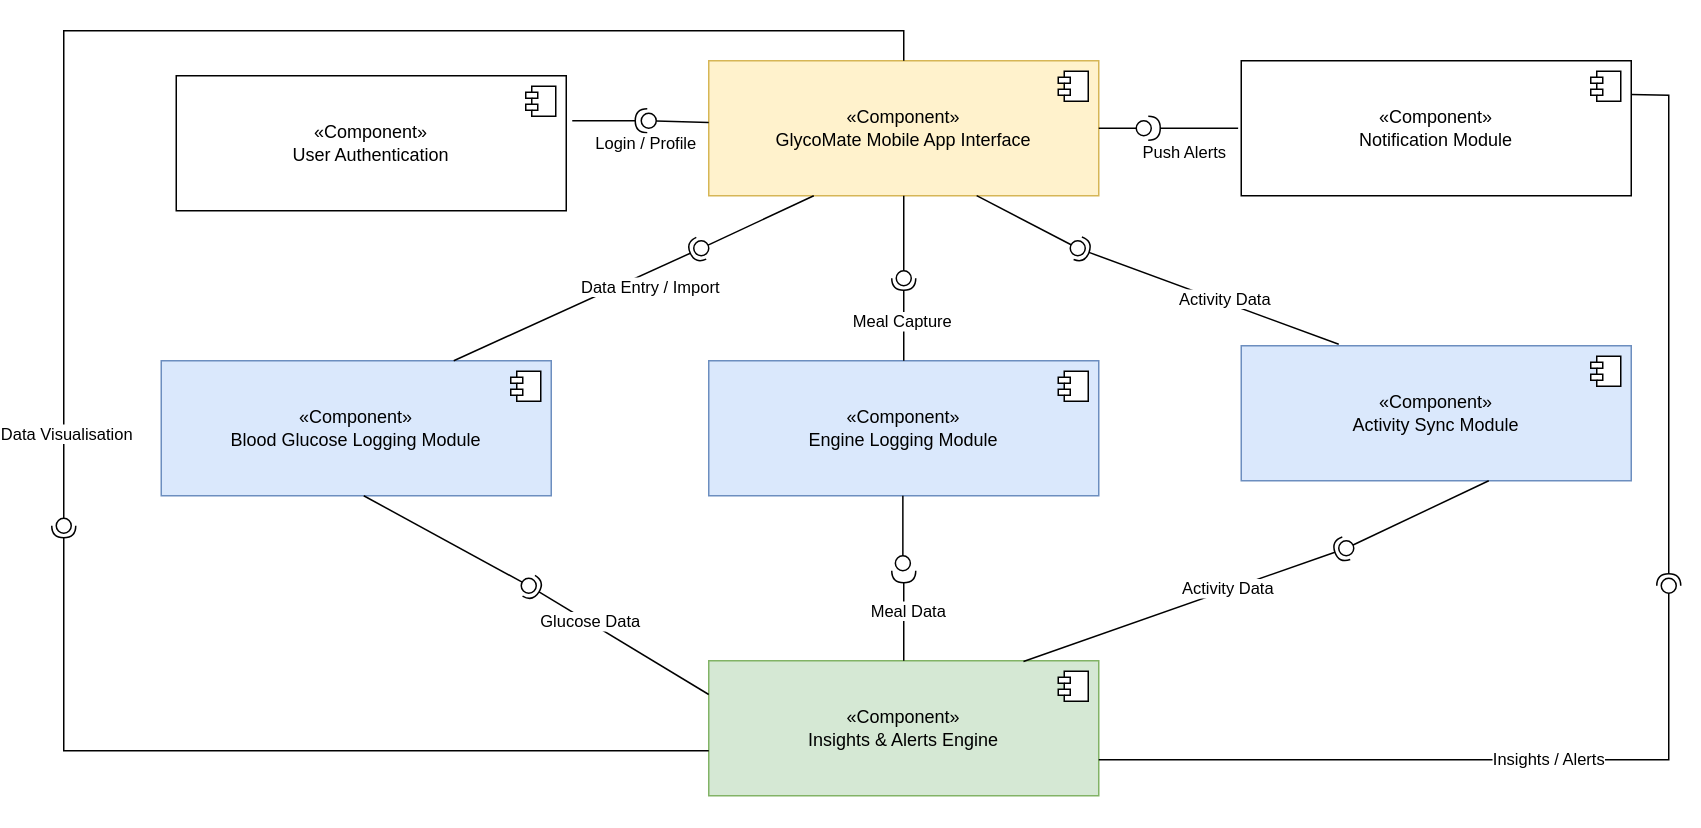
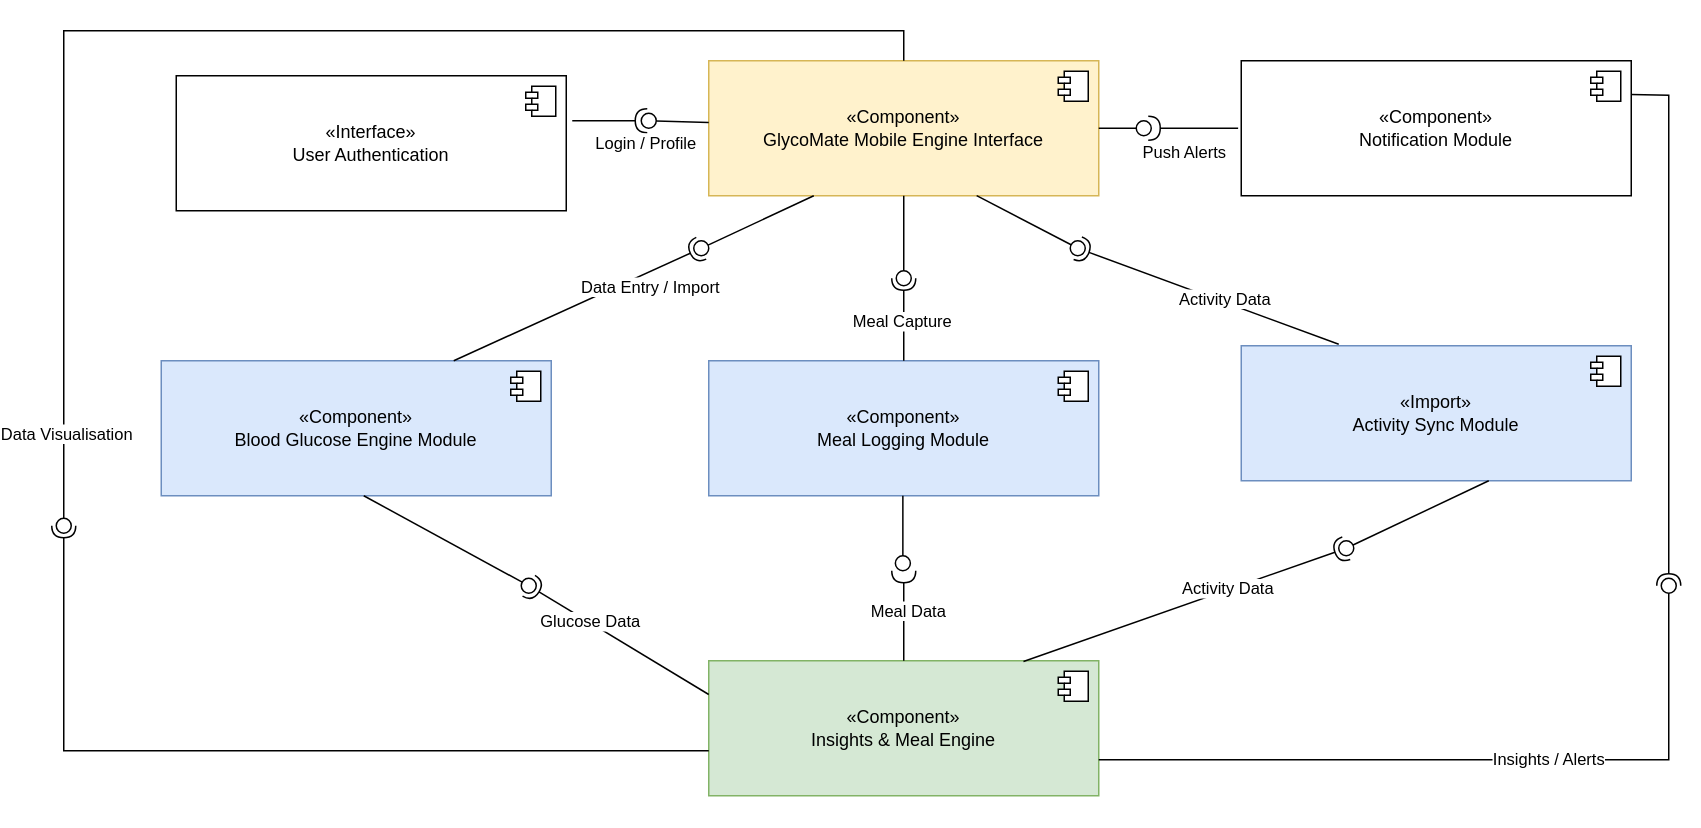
(904, 128) -> (904, 128)
(371, 143) -> (371, 143)
(1436, 413) -> (1436, 413)
(356, 428) -> (356, 428)
(904, 428) -> (904, 428)
(904, 728) -> (904, 728)
